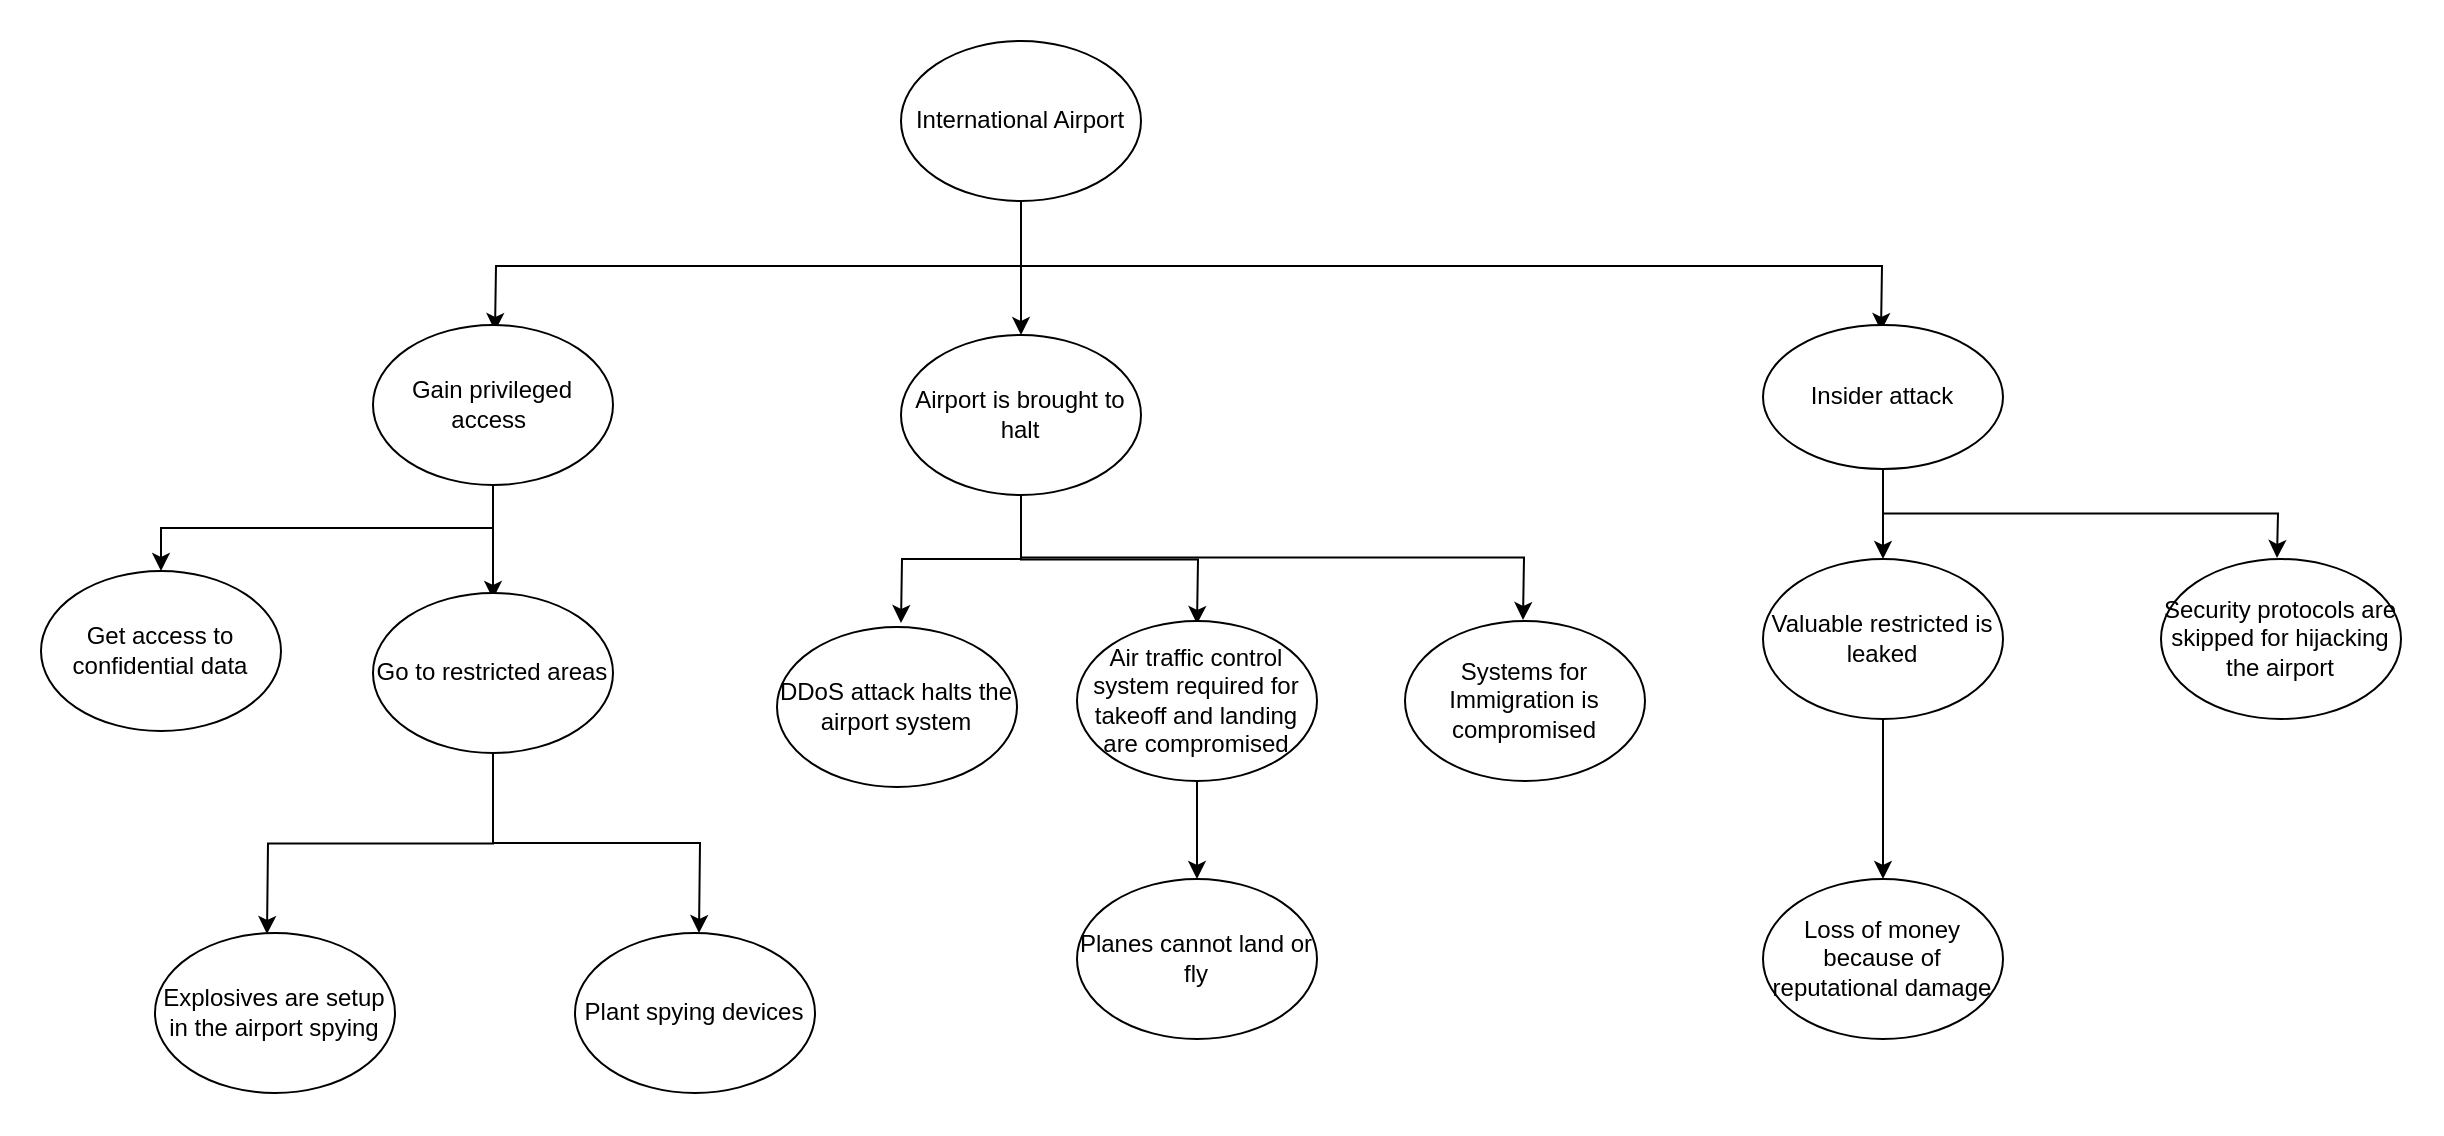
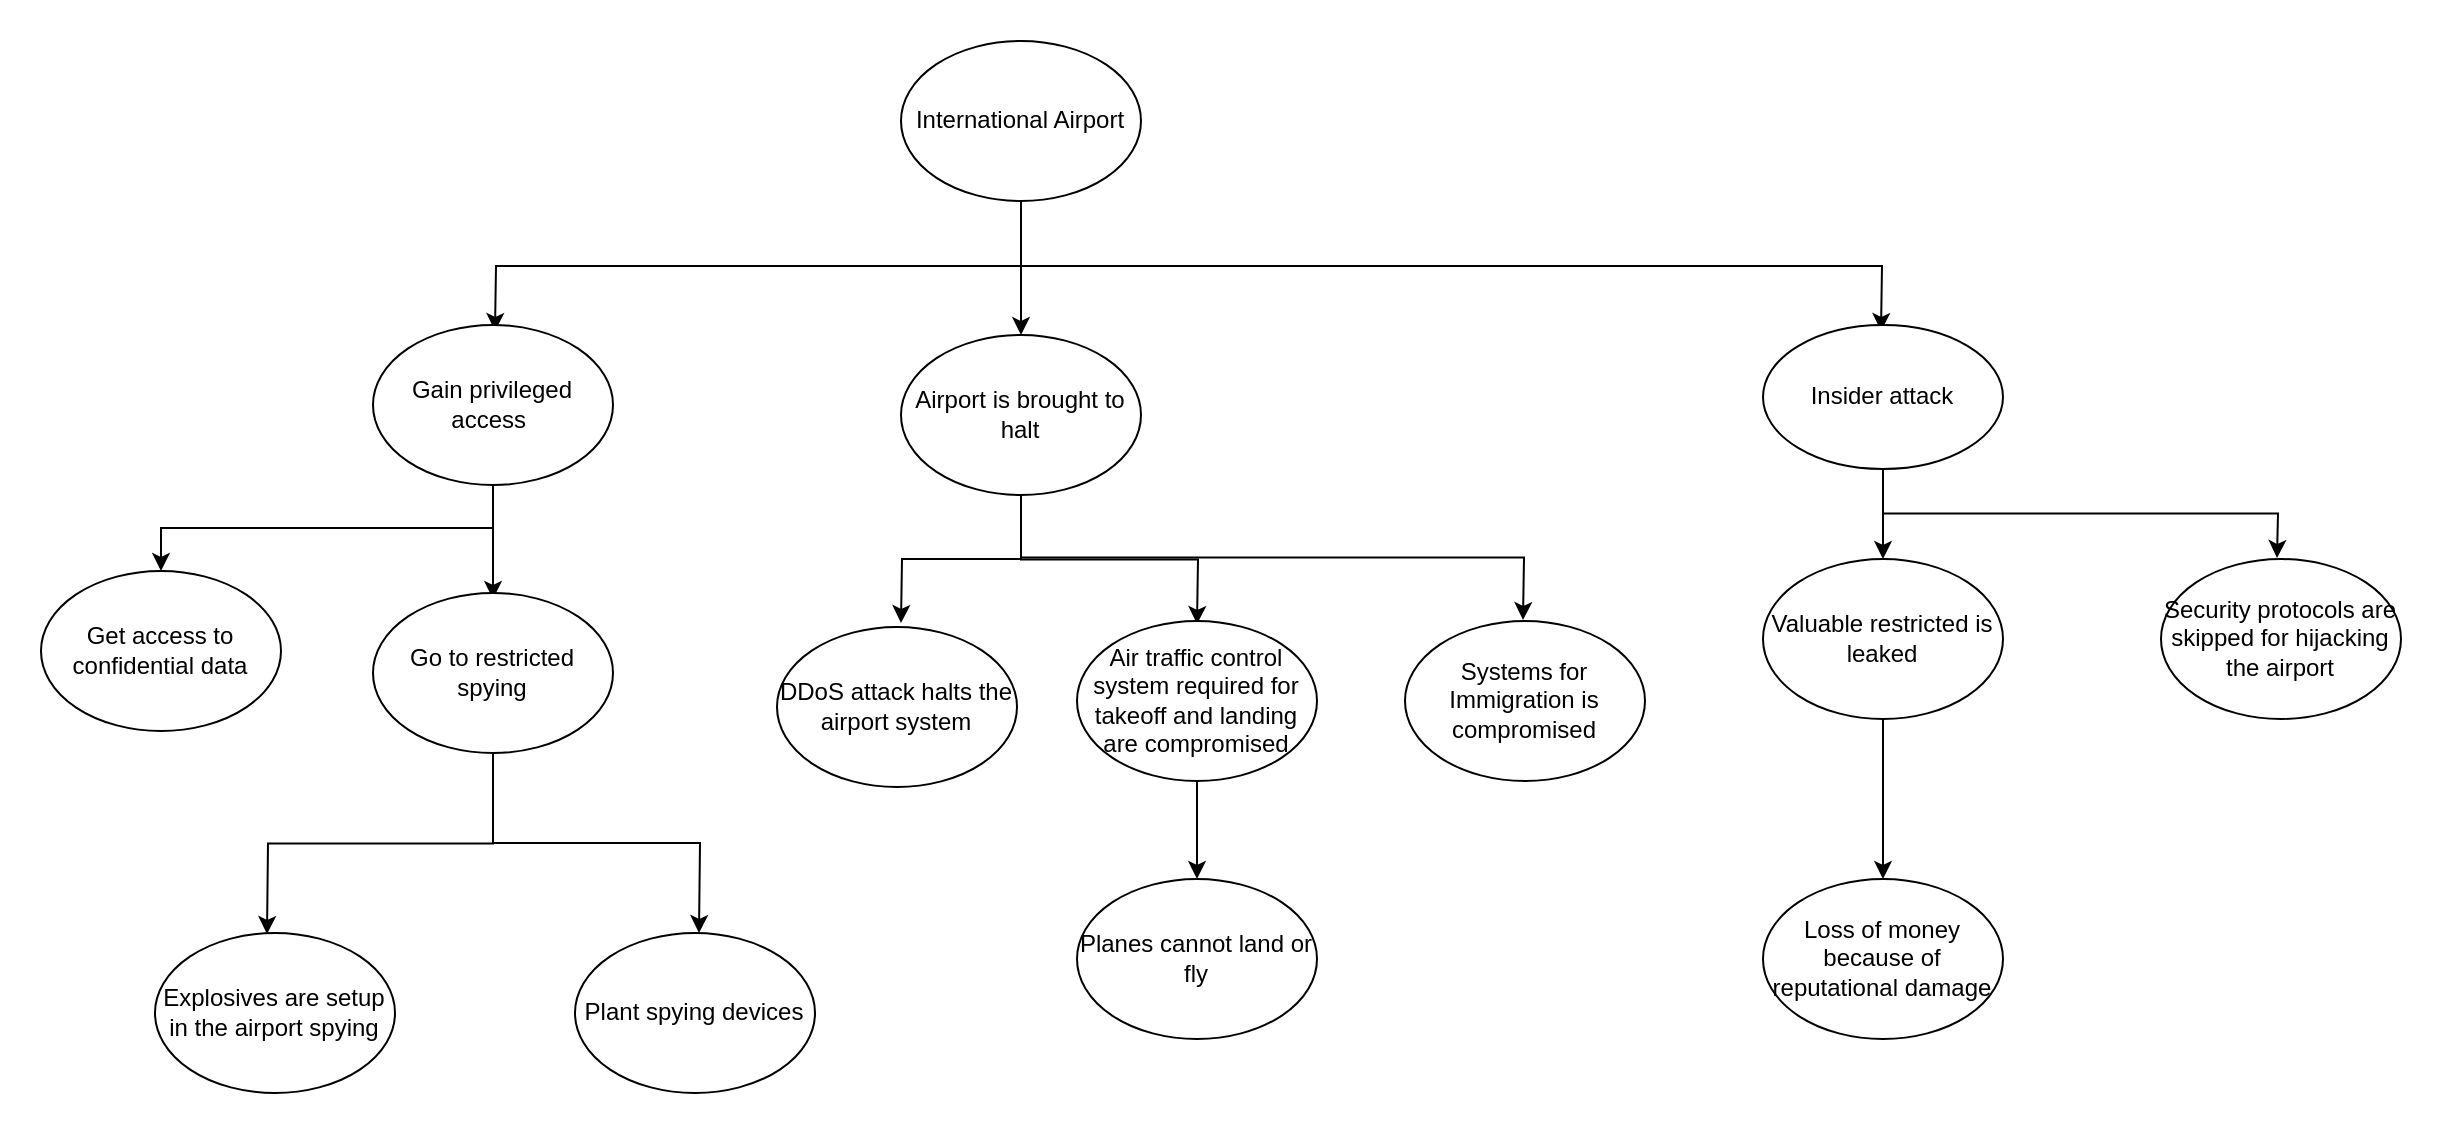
(493, 673) -> (493, 673)
